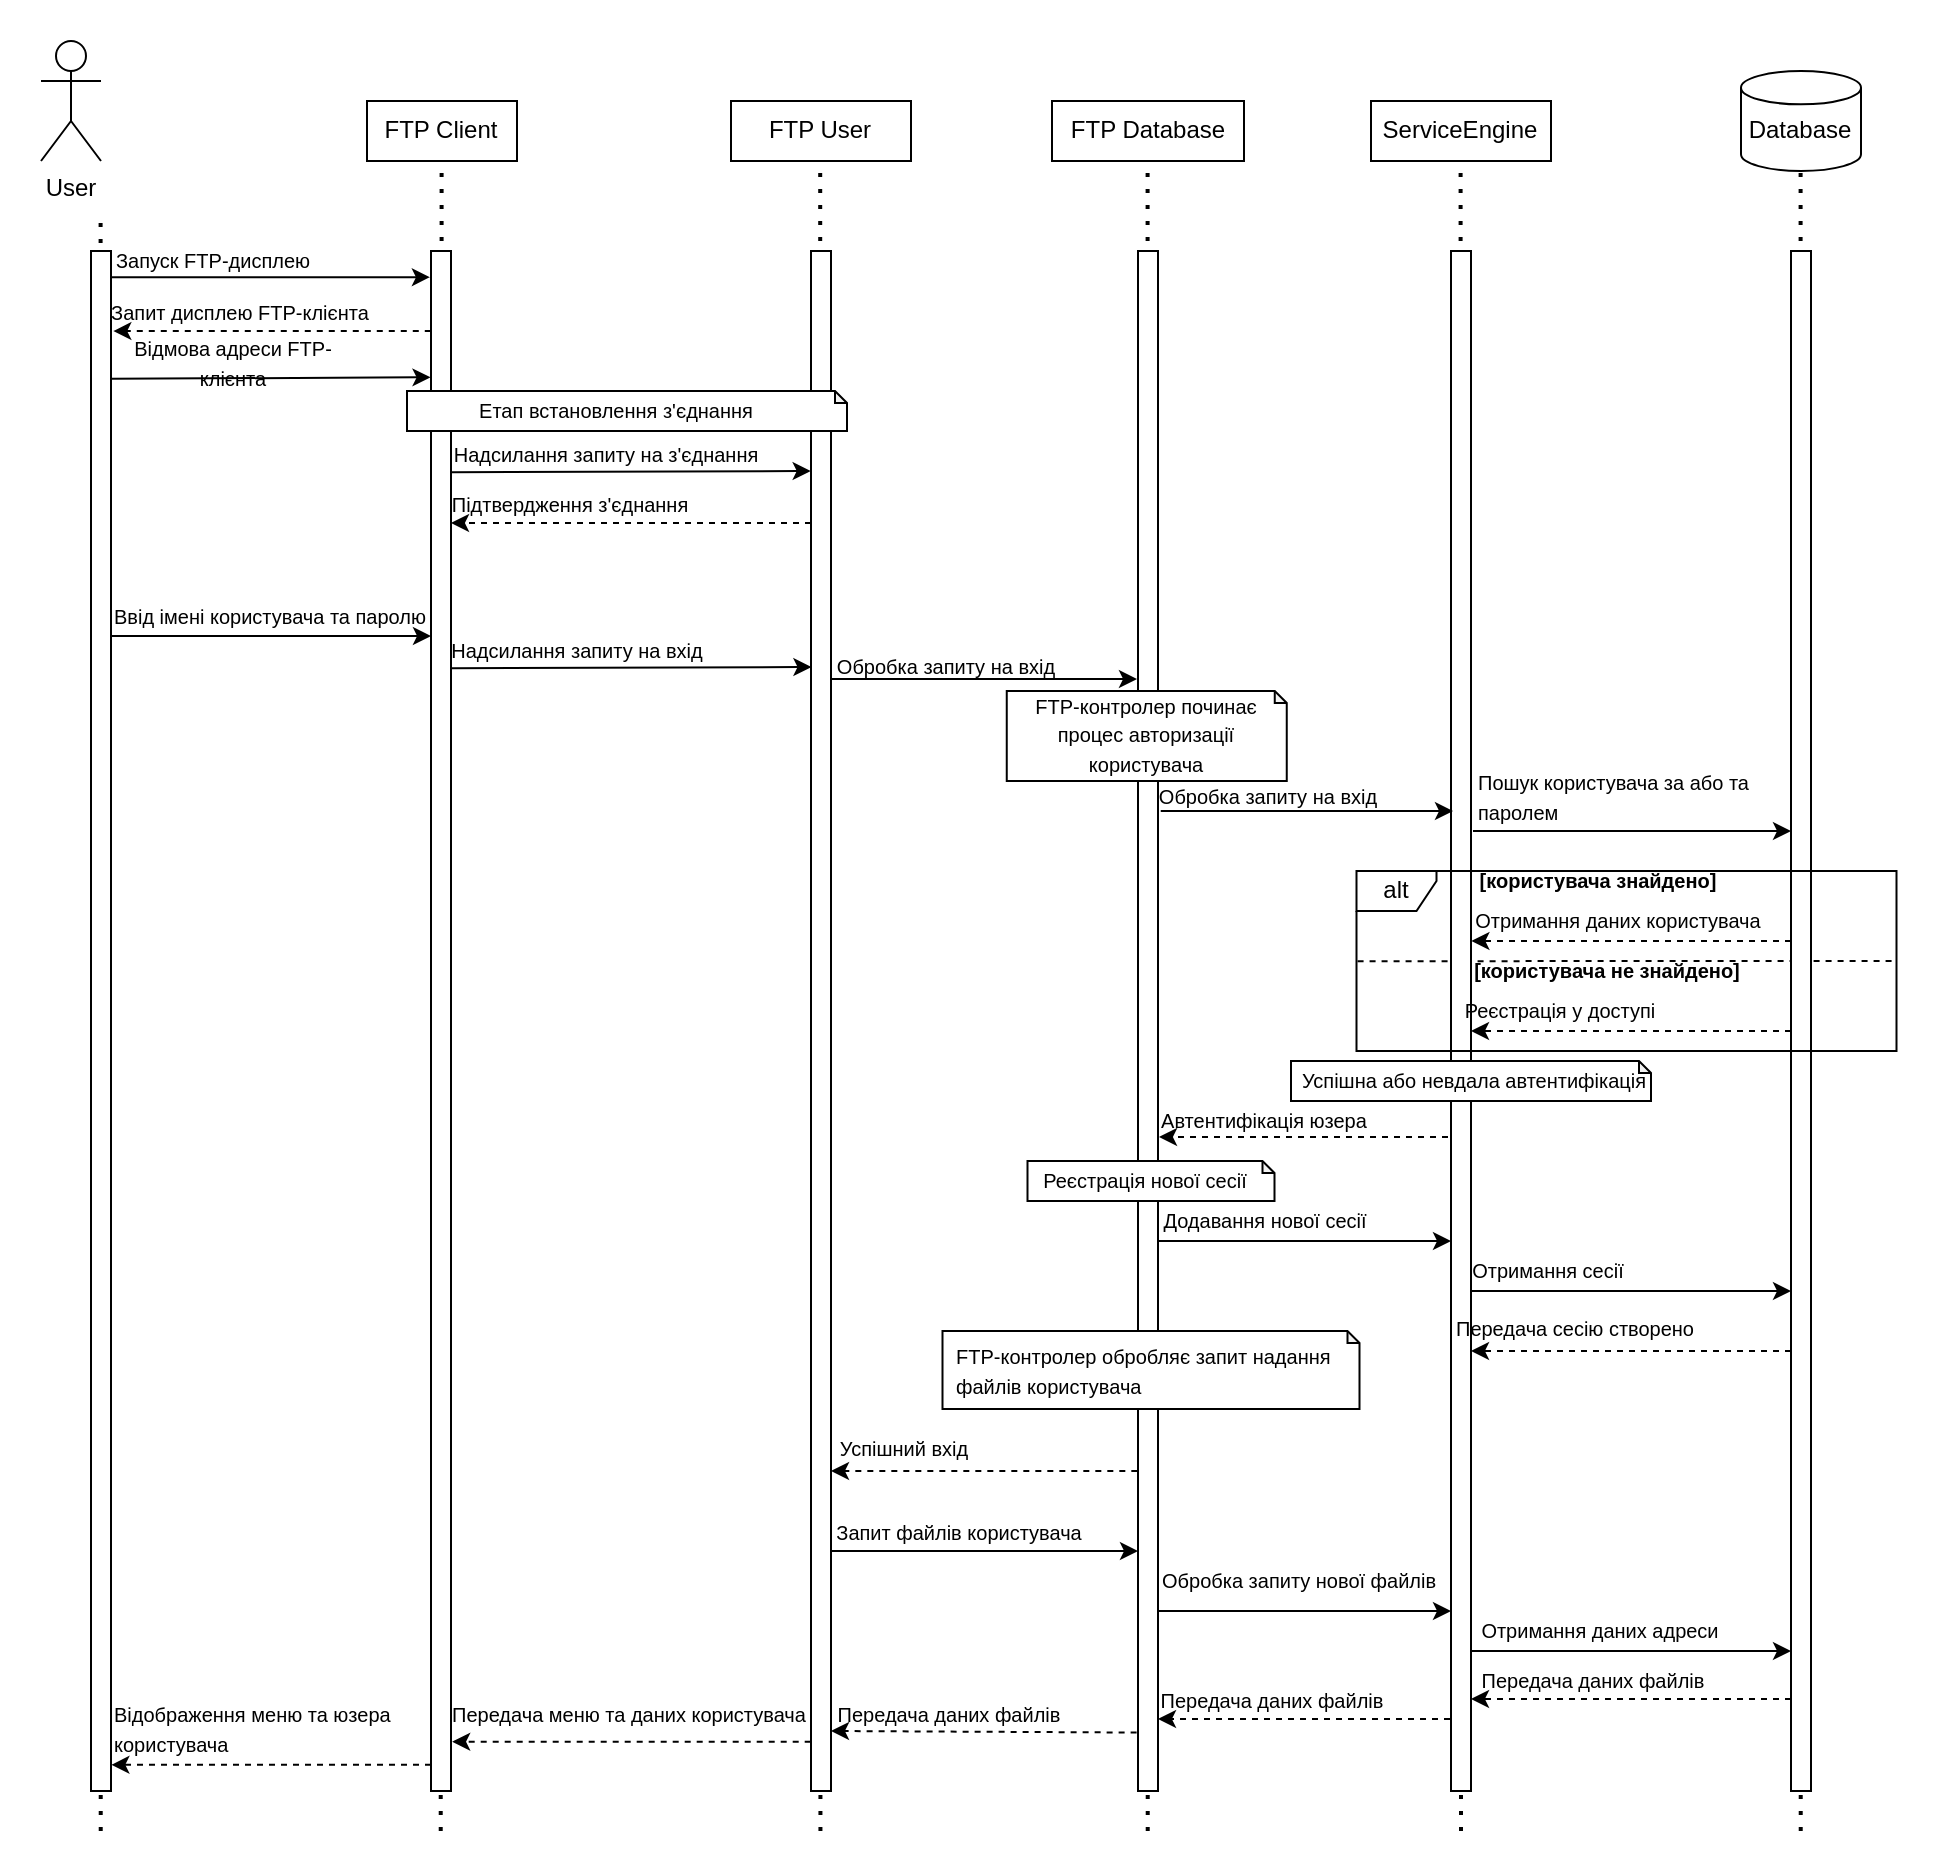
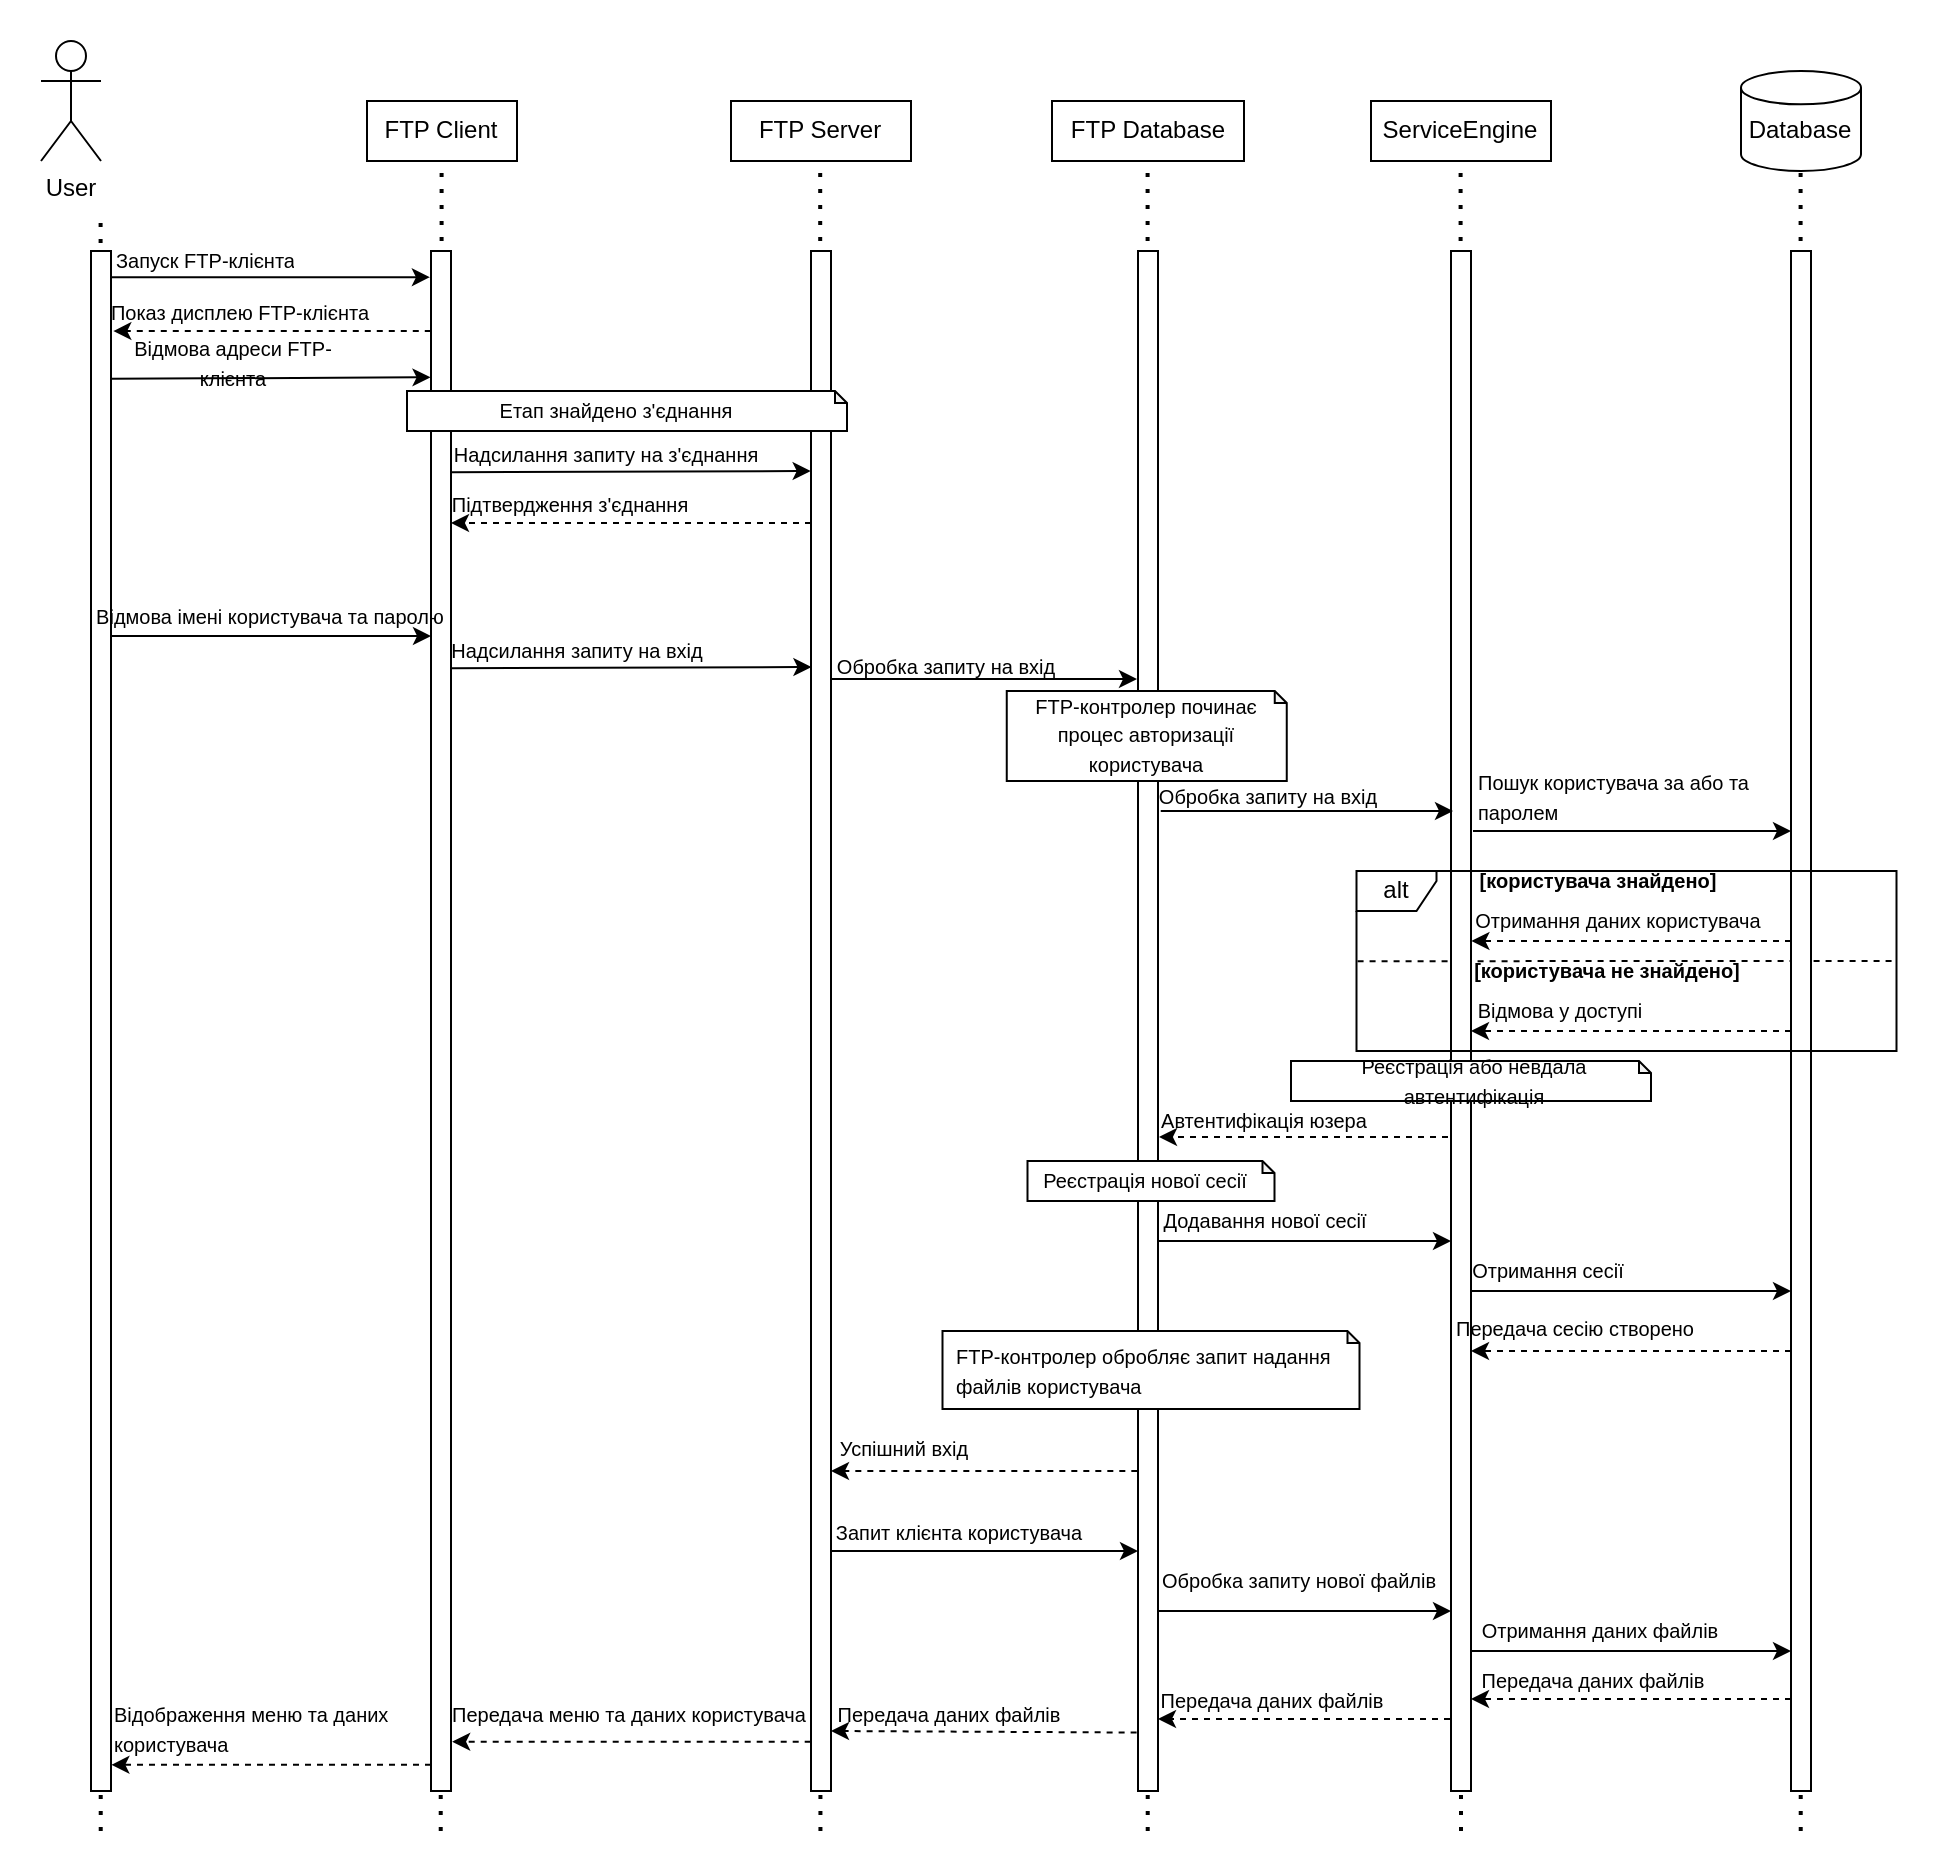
(821, 131) -> (821, 131)
(235, 261) -> (235, 261)
(241, 313) -> (241, 313)
(617, 411) -> (617, 411)
(271, 617) -> (271, 617)
(1561, 1011) -> (1561, 1011)
(1475, 1081) -> (1475, 1081)
(960, 1533) -> (960, 1533)
(1601, 1631) -> (1601, 1631)
(290, 1729) -> (290, 1729)
